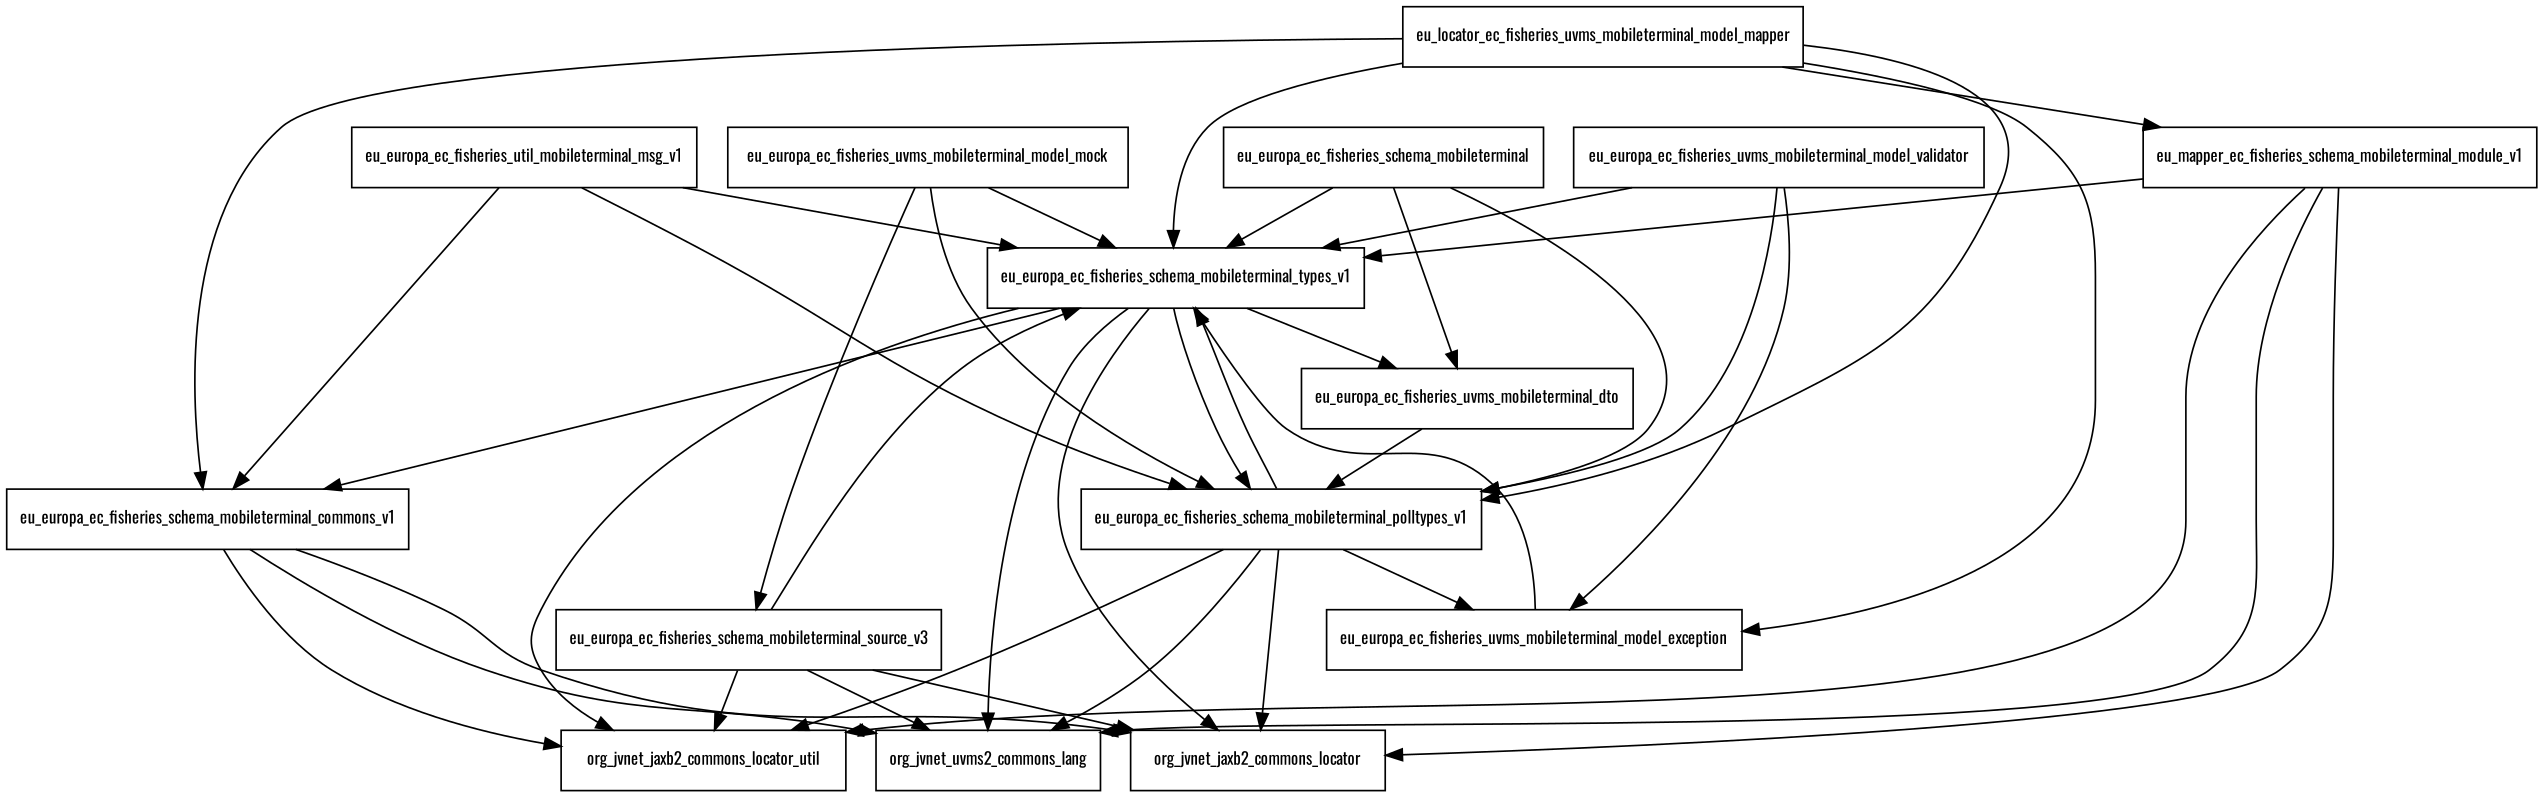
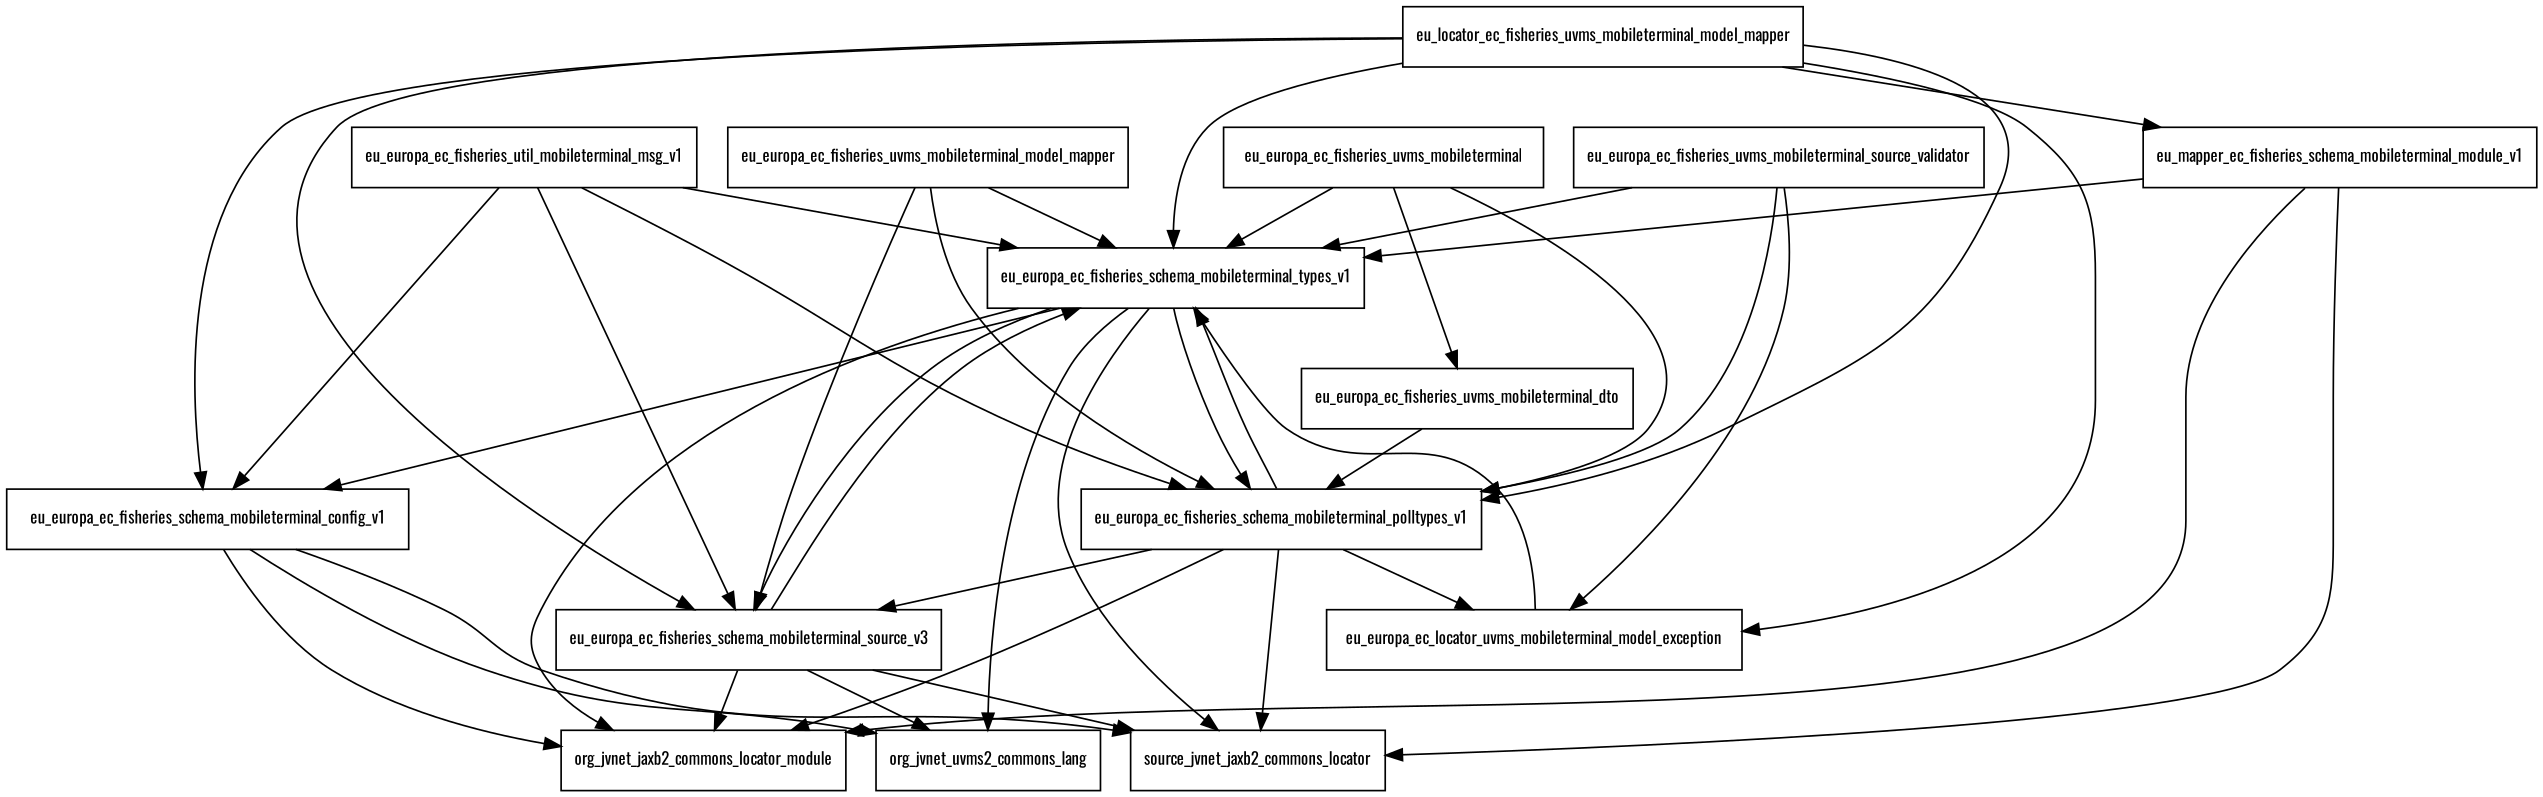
none -> (367, 112)
(928, 157) -> (928, 157)
(1384, 157) -> (1384, 157)
(1779, 157) -> (1779, 157)
(1314, 335) -> (876, 419)
none -> (633, 391)
(208, 519) -> (208, 519)
(1534, 640) -> (1534, 640)
(1174, 648) -> (1024, 578)
(1921, 714) -> none
(703, 760) -> (703, 760)
(1258, 760) -> (1258, 760)
